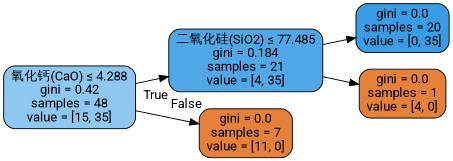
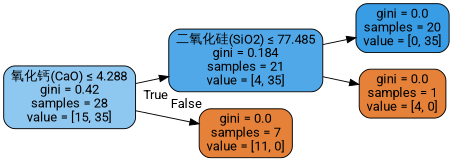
(70, 104) -> (70, 104)
